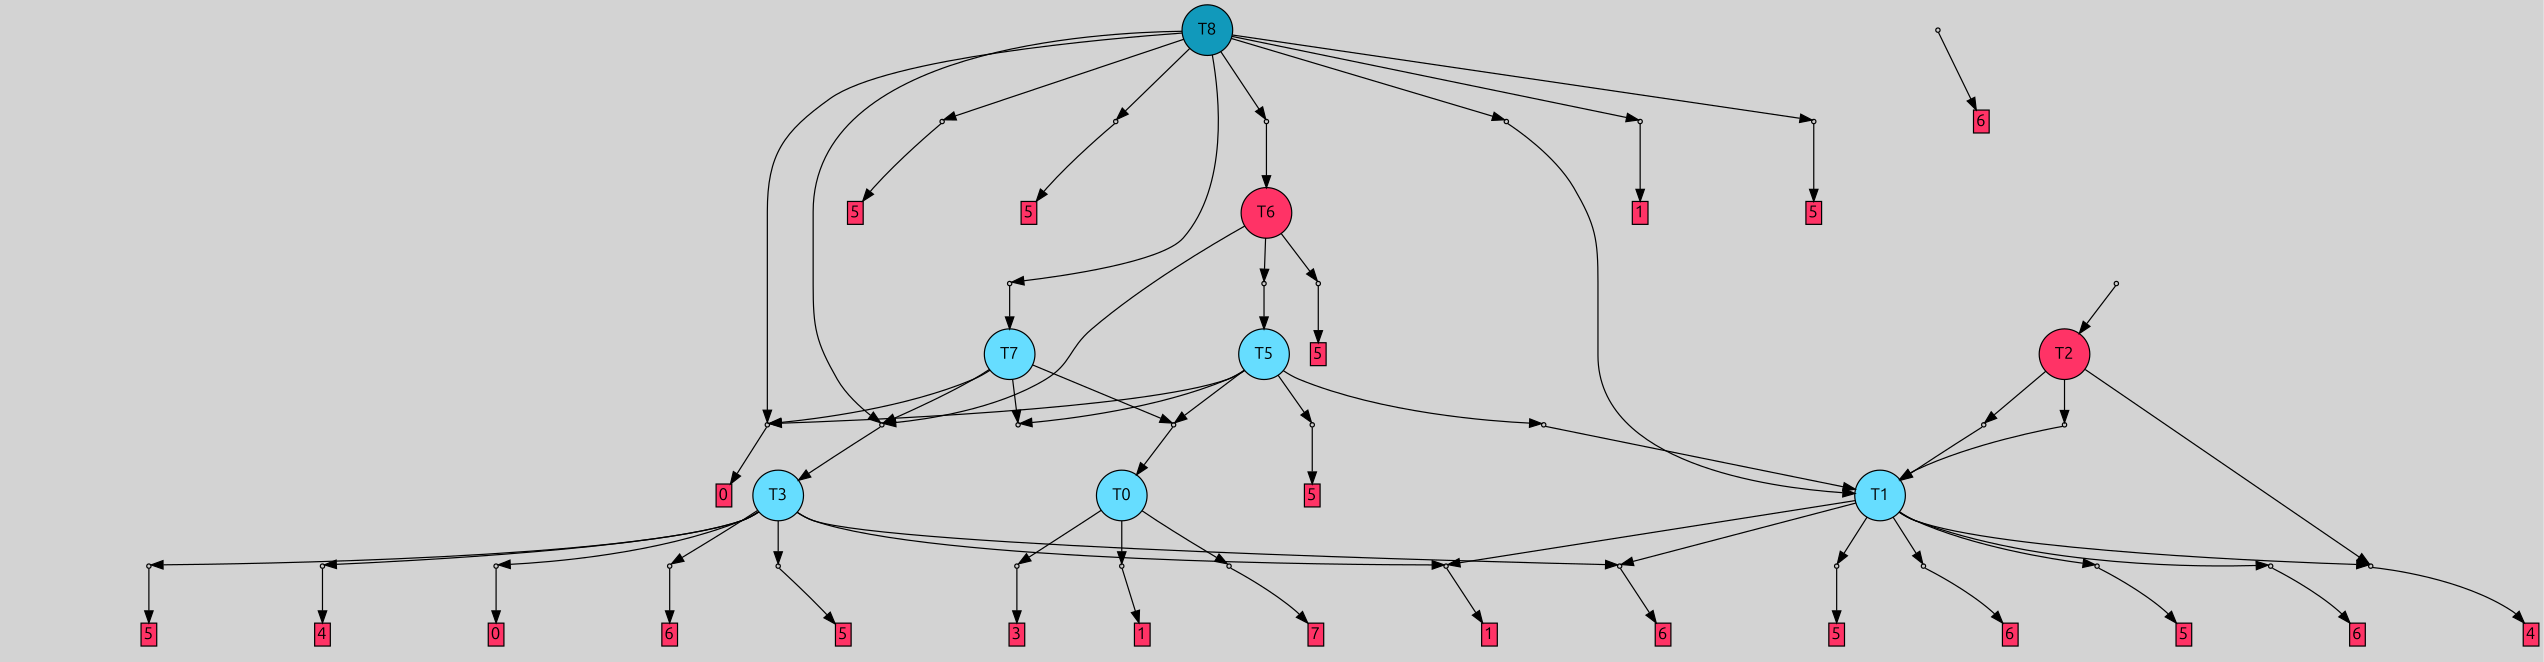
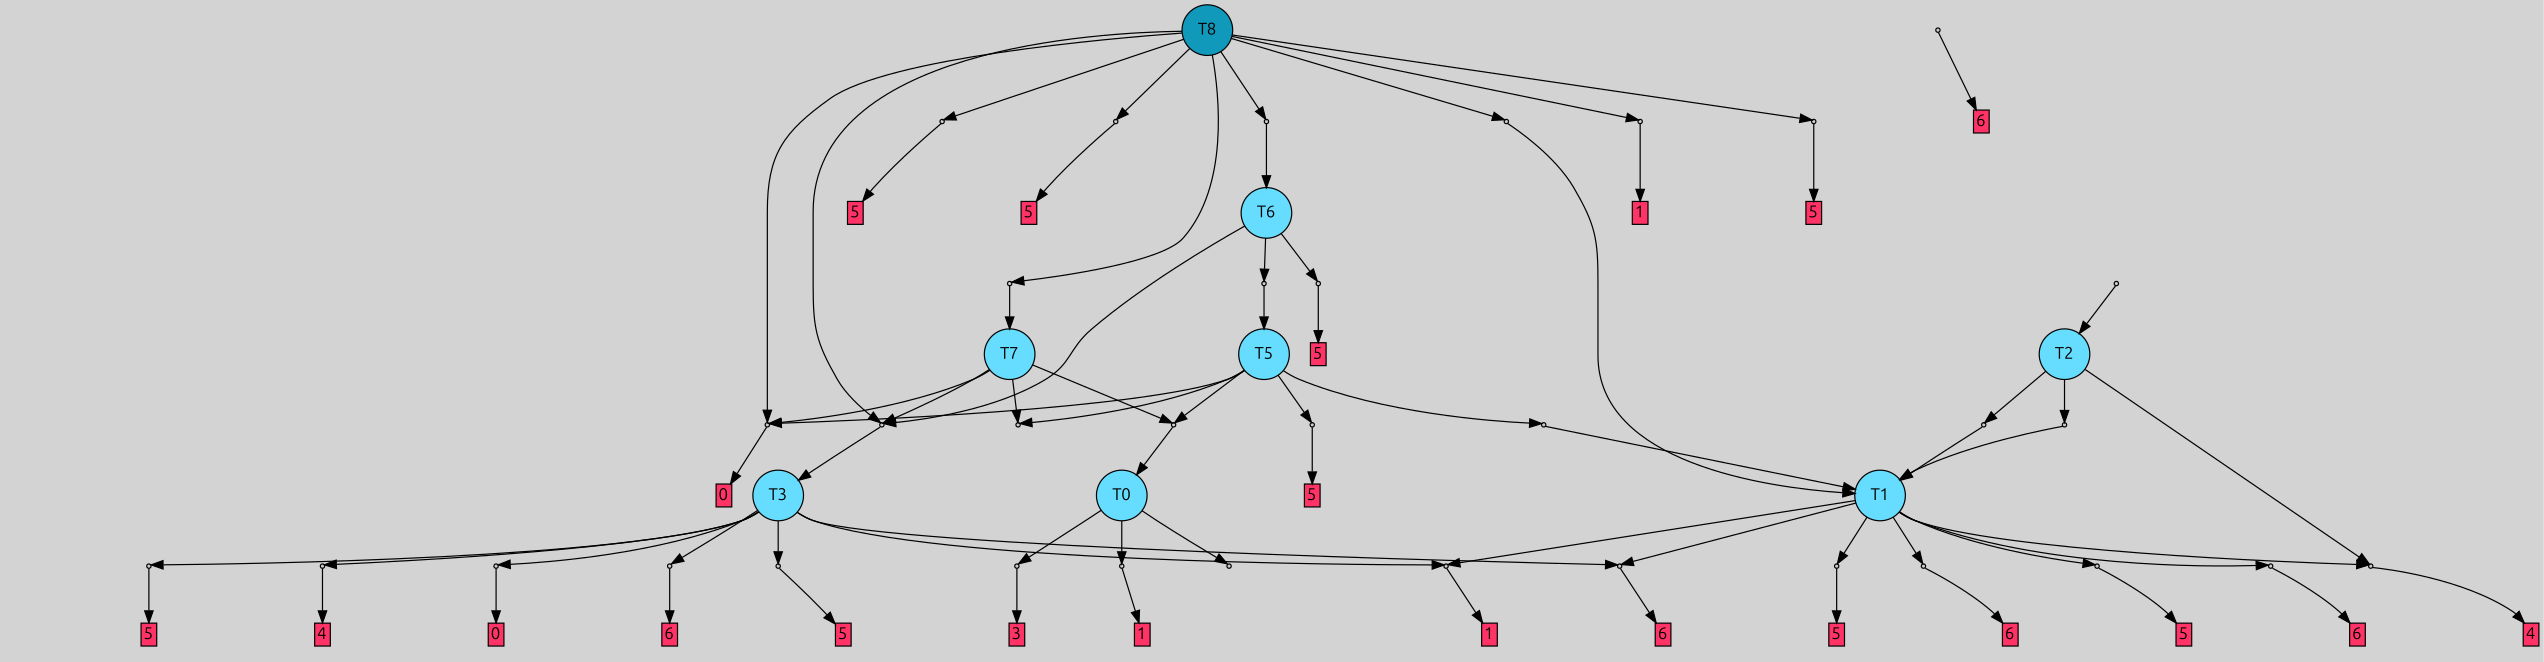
(1266, 213) -> (1266, 213)
(2065, 354) -> (2065, 354)
(1316, 635) -> none
